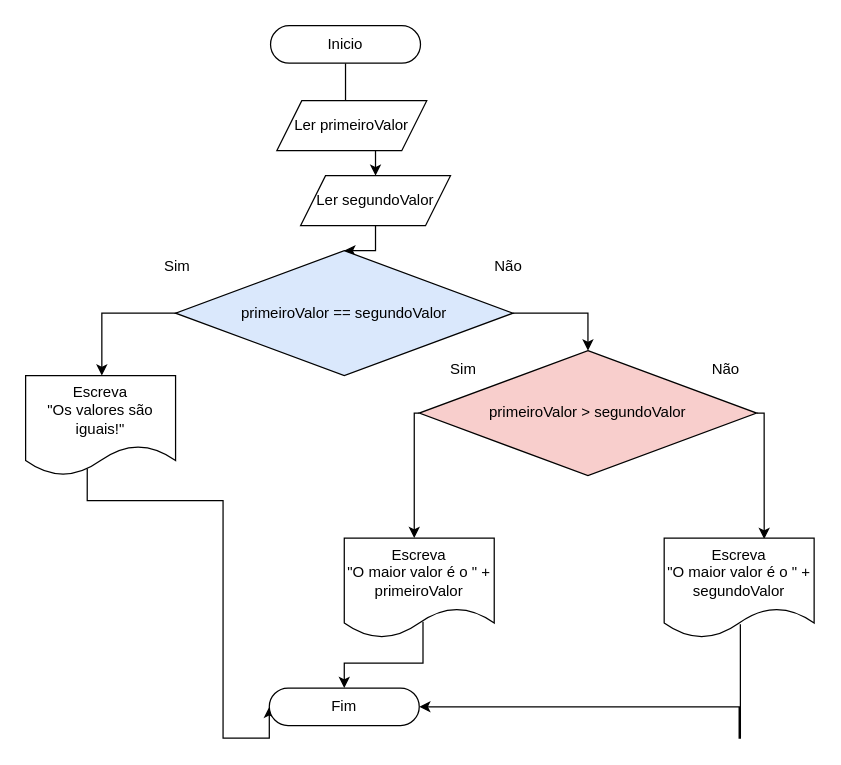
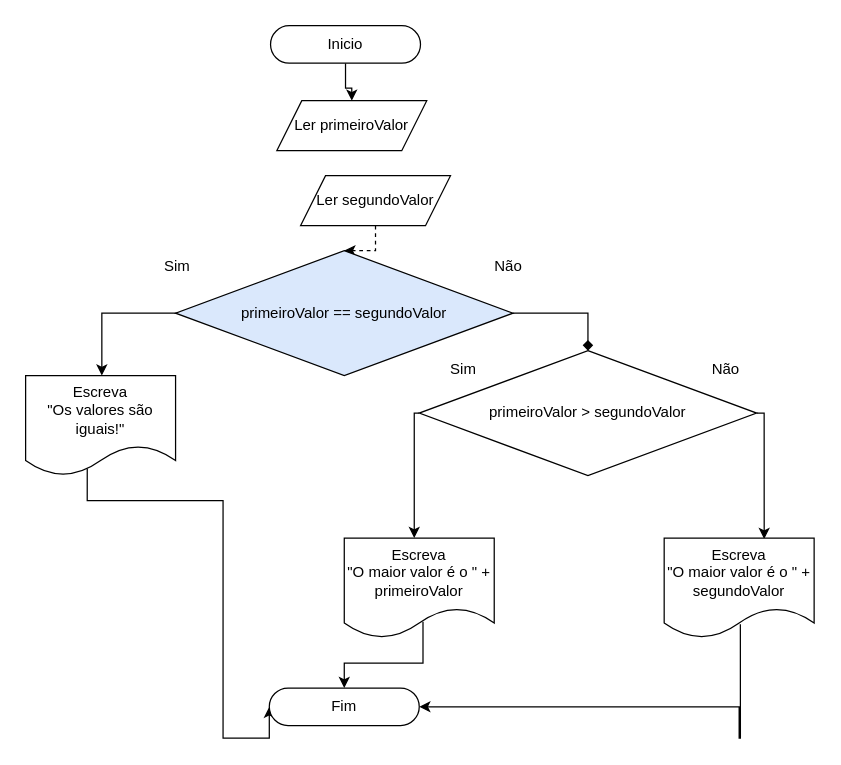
(376, 158) -> (349, 88)
(376, 249) -> (376, 249)
(588, 341) -> (588, 340)
(588, 413) -> (588, 413)
